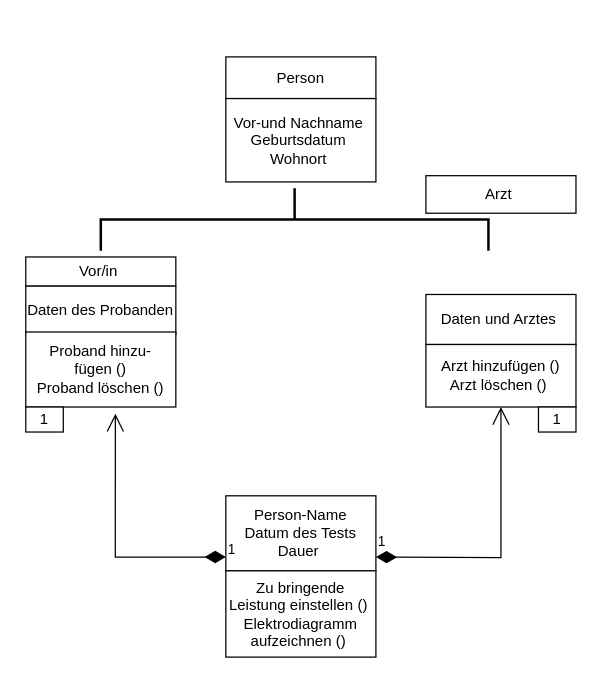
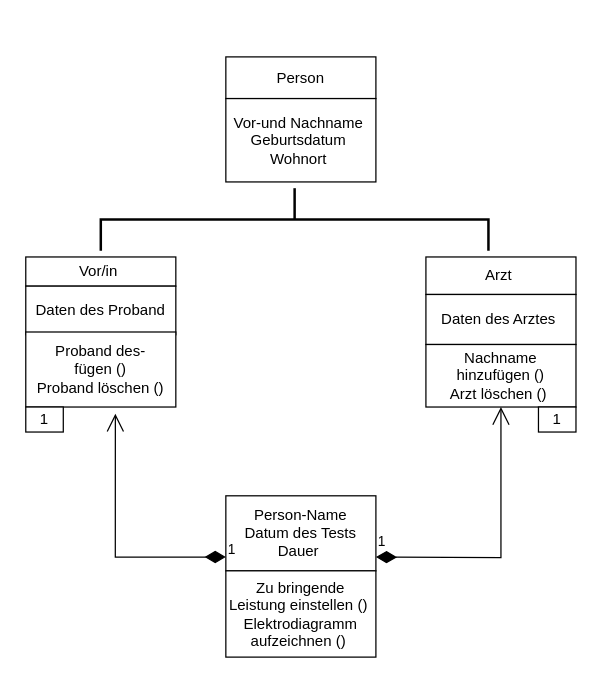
(501, 194) -> (501, 276)
(101, 311) -> (101, 311)
(501, 319) -> (501, 319)
(101, 369) -> (101, 369)
(501, 376) -> (501, 376)
